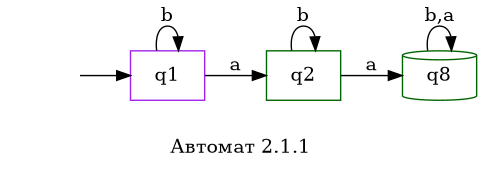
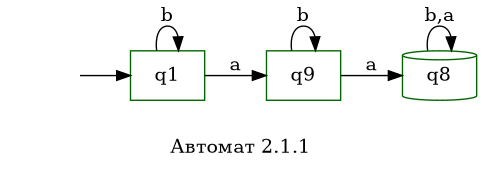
(168, 76) -> (168, 76)
(304, 76) -> (304, 76)
